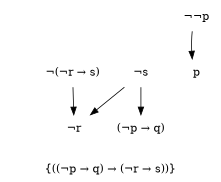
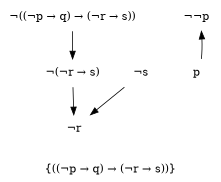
none -> (73, 17)
(192, 41) -> (202, 49)
(141, 129) -> none
